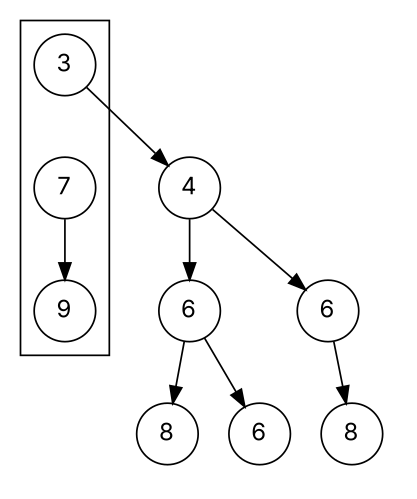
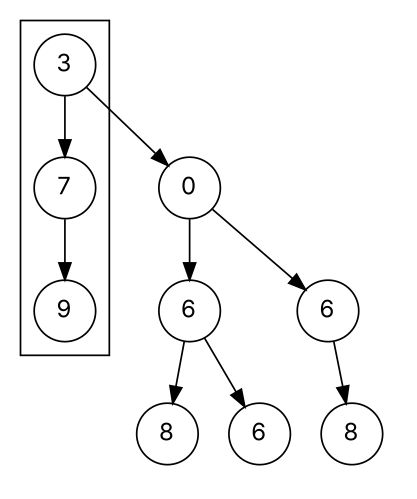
none -> (65, 118)
(190, 188) -> (190, 188)
